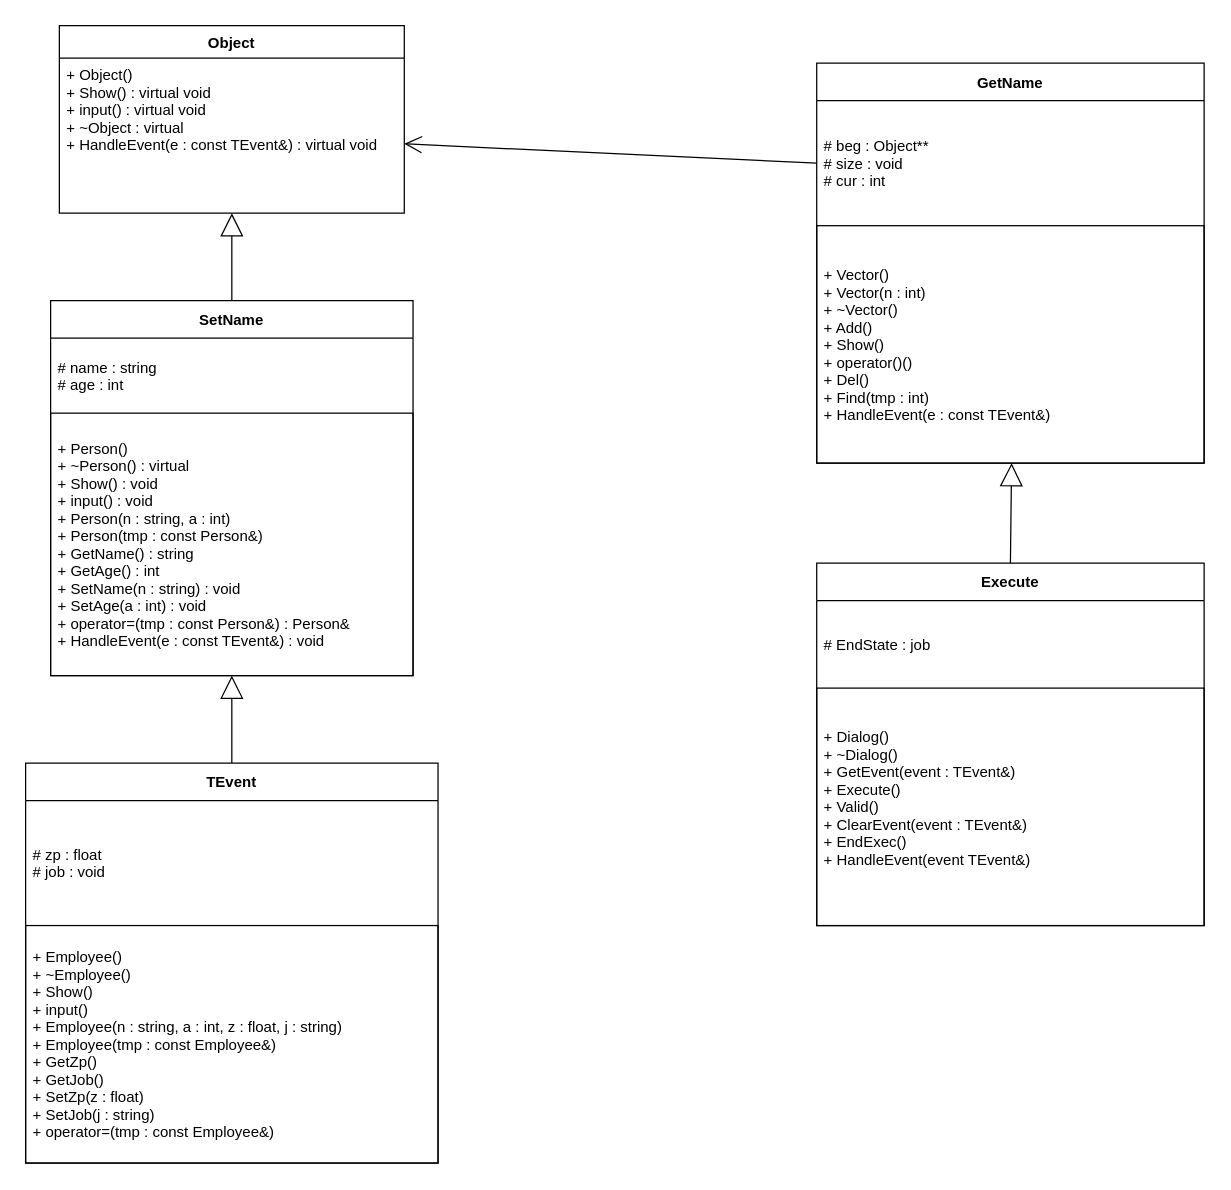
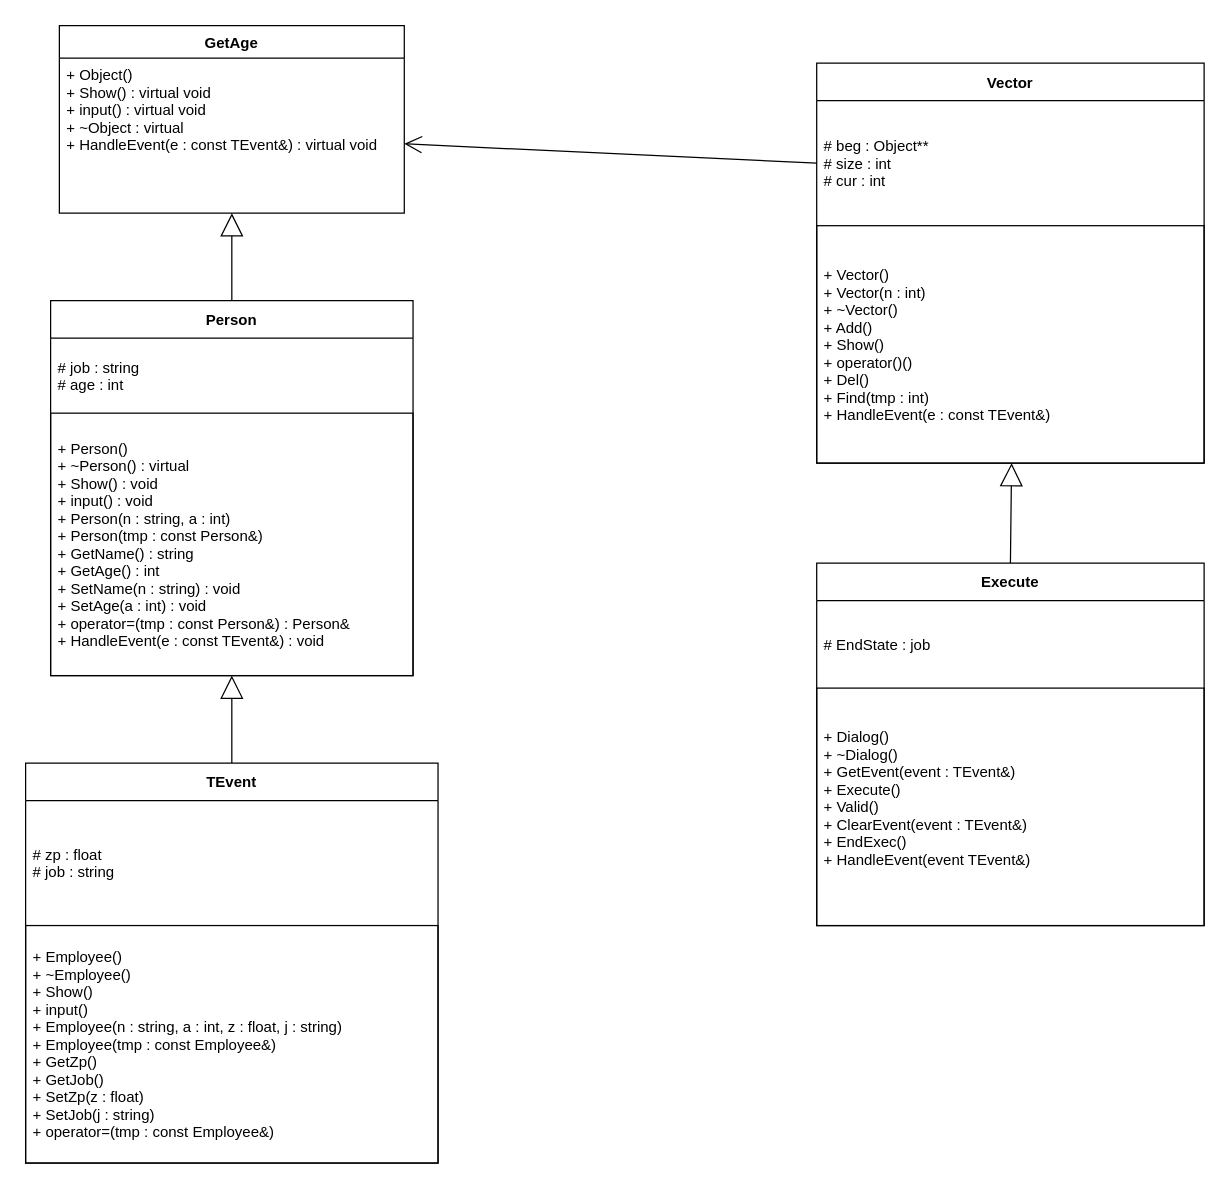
(231, 43) -> (231, 43)
(1010, 83) -> (1010, 83)
(883, 146) -> (883, 146)
(231, 320) -> (231, 320)
(111, 368) -> (107, 368)
(73, 855) -> (73, 855)
